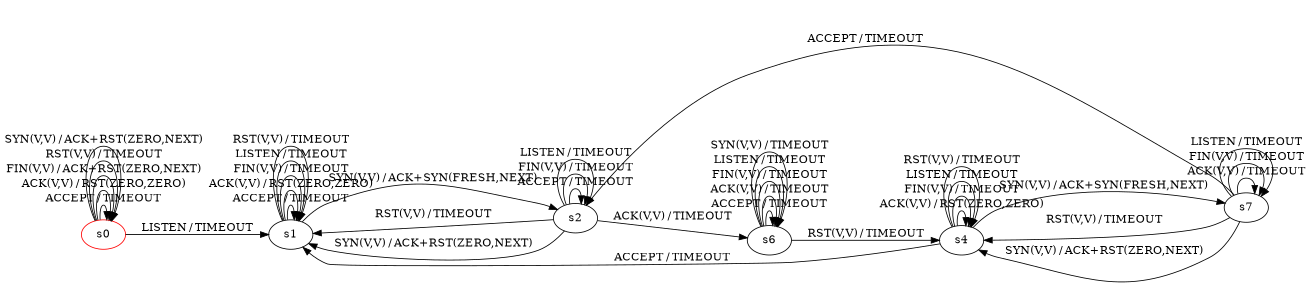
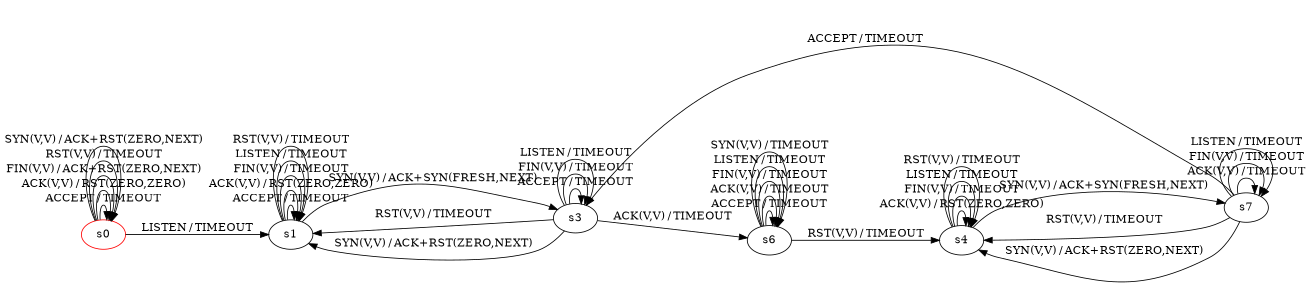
(576, 218) -> (576, 218)
(624, 265) -> none
